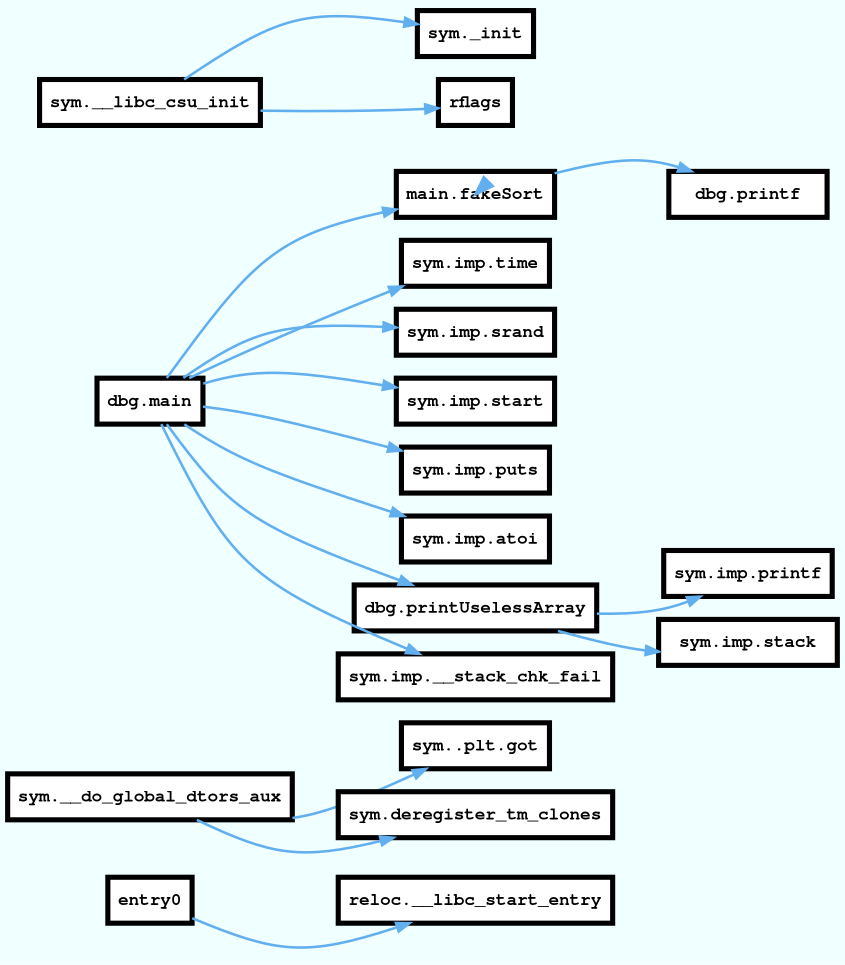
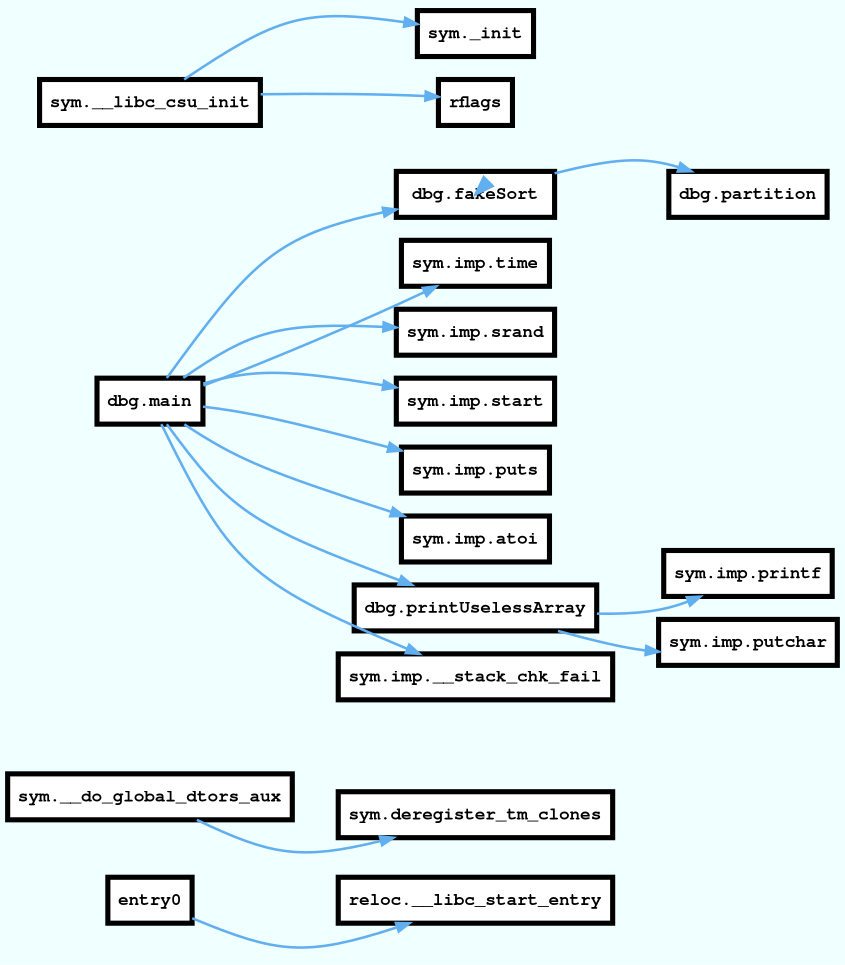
(343, 111) -> (343, 94)
(475, 194) -> (475, 194)
(748, 194) -> (748, 194)
(269, 342) -> (315, 341)
(748, 642) -> (748, 642)
(475, 746) -> none
